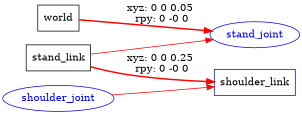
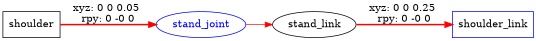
(58, 18) -> (31, 25)
(148, 47) -> (255, 25)
(58, 58) -> (314, 25)
(58, 98) -> none
